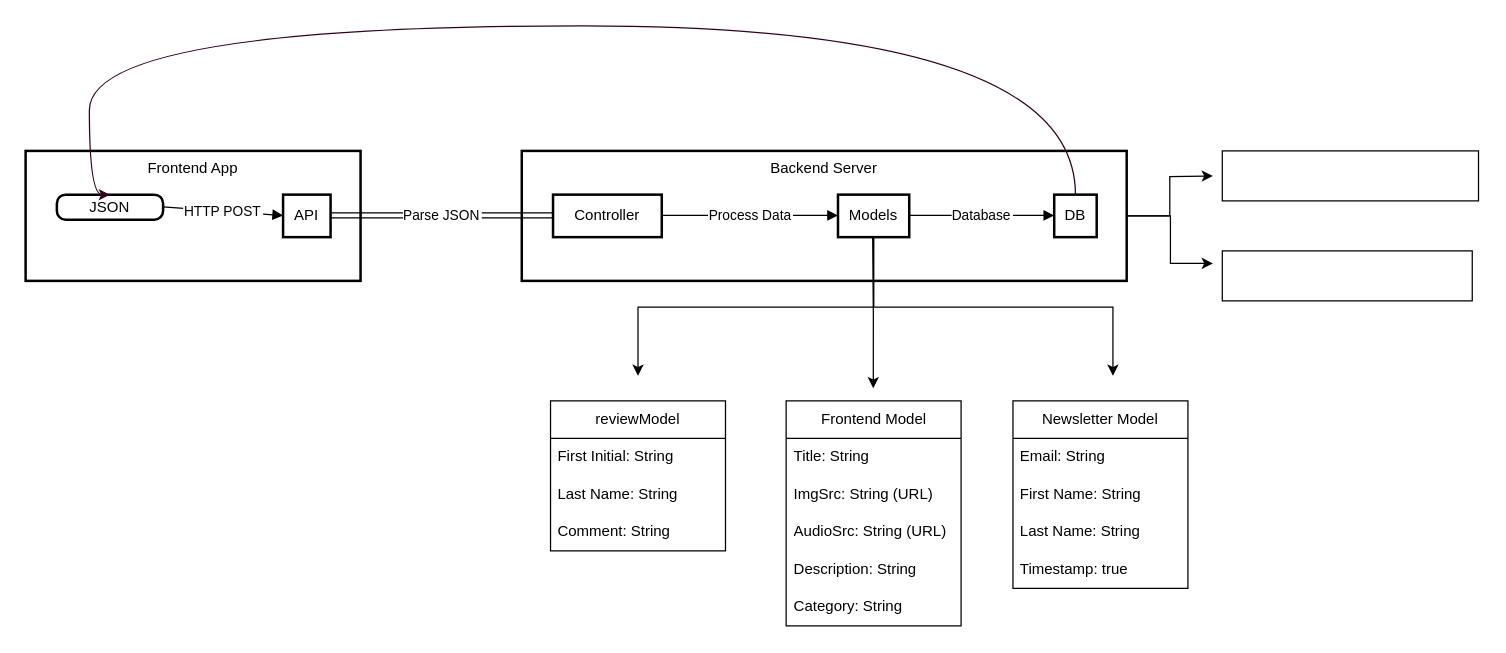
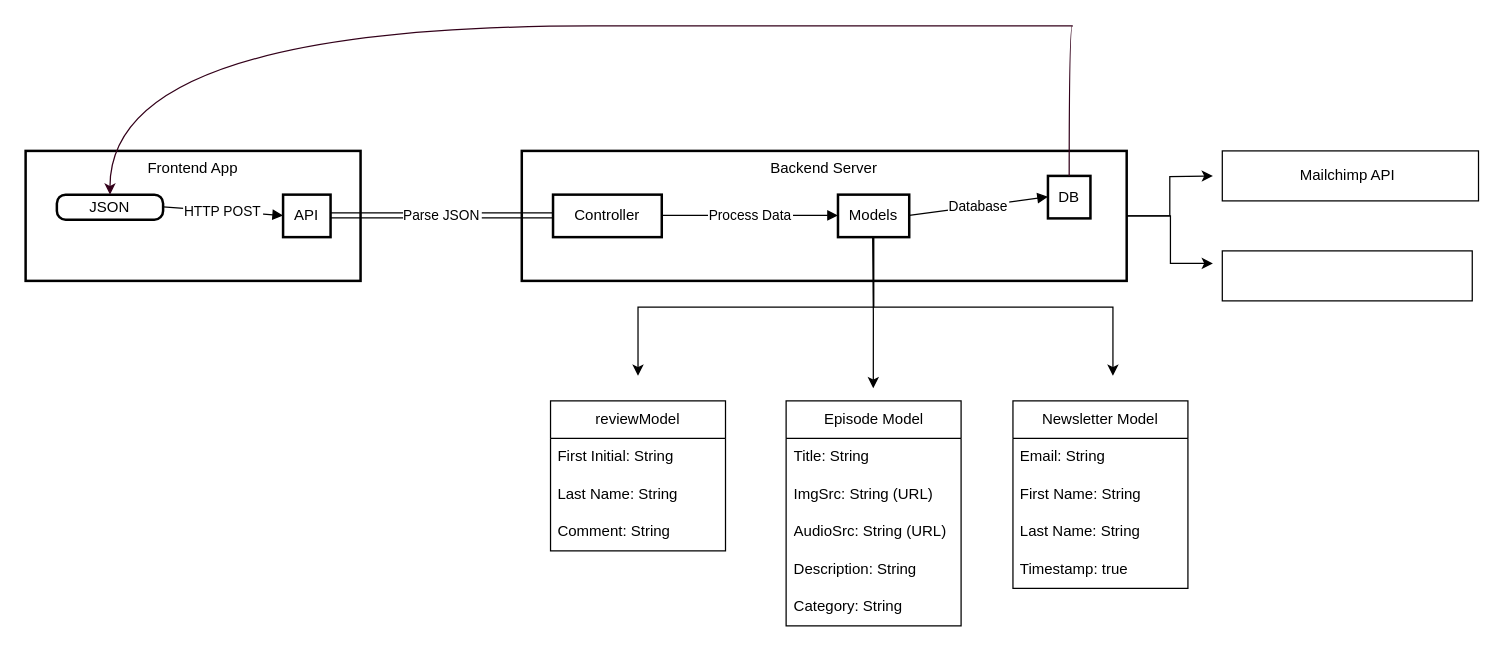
none -> (1348, 176)
(1076, 216) -> (1069, 197)
(874, 419) -> (874, 419)
